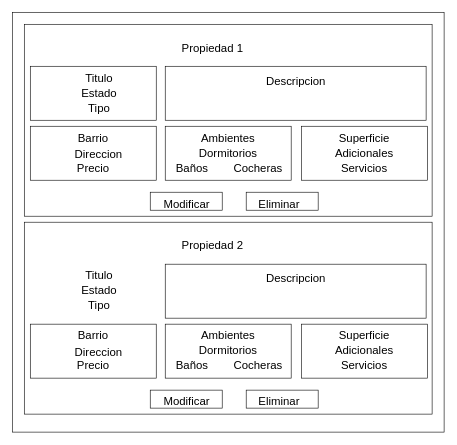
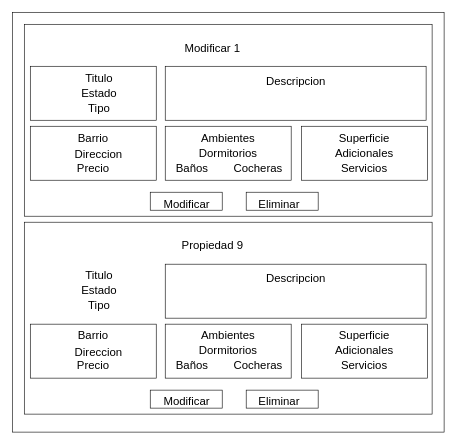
(213, 48) -> (213, 48)
(213, 246) -> (213, 246)
